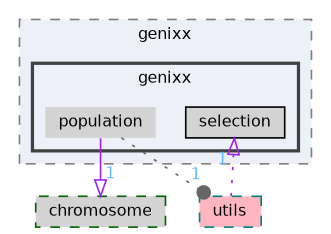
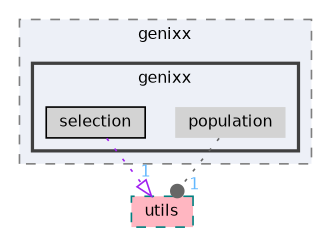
(232, 175) -> (124, 161)
(101, 212) -> none
